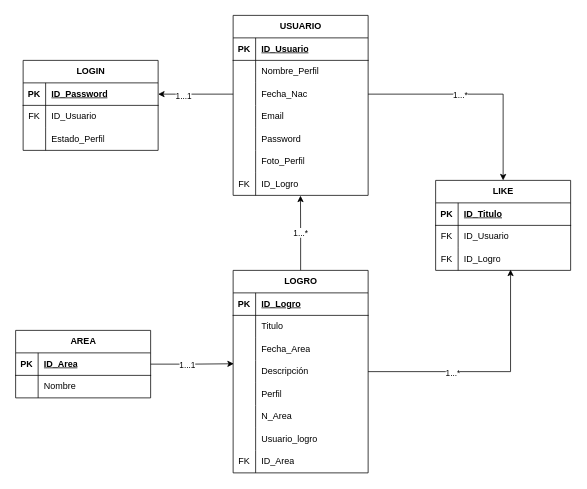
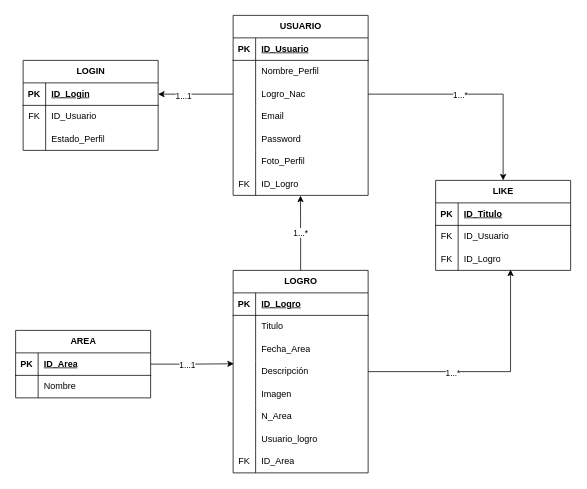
(79, 94) -> (70, 94)
(284, 94) -> (284, 94)
(274, 394) -> (276, 394)
